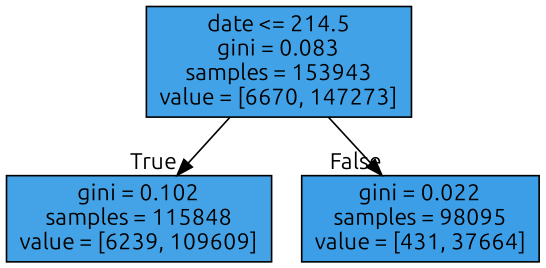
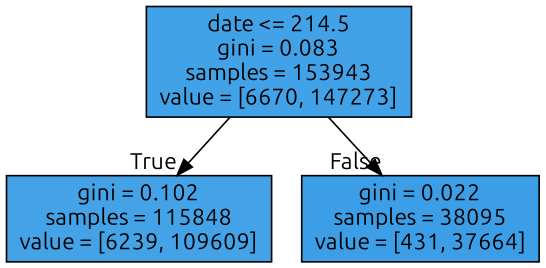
(420, 219) -> (420, 219)
